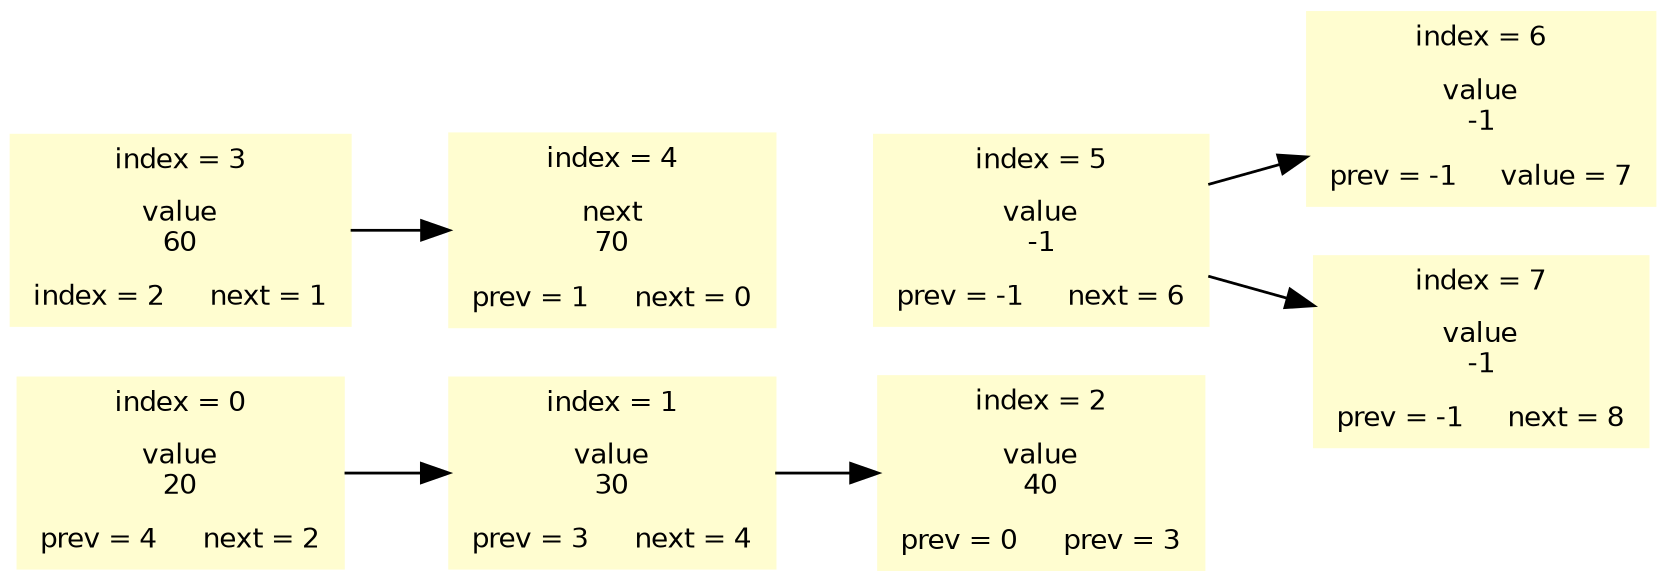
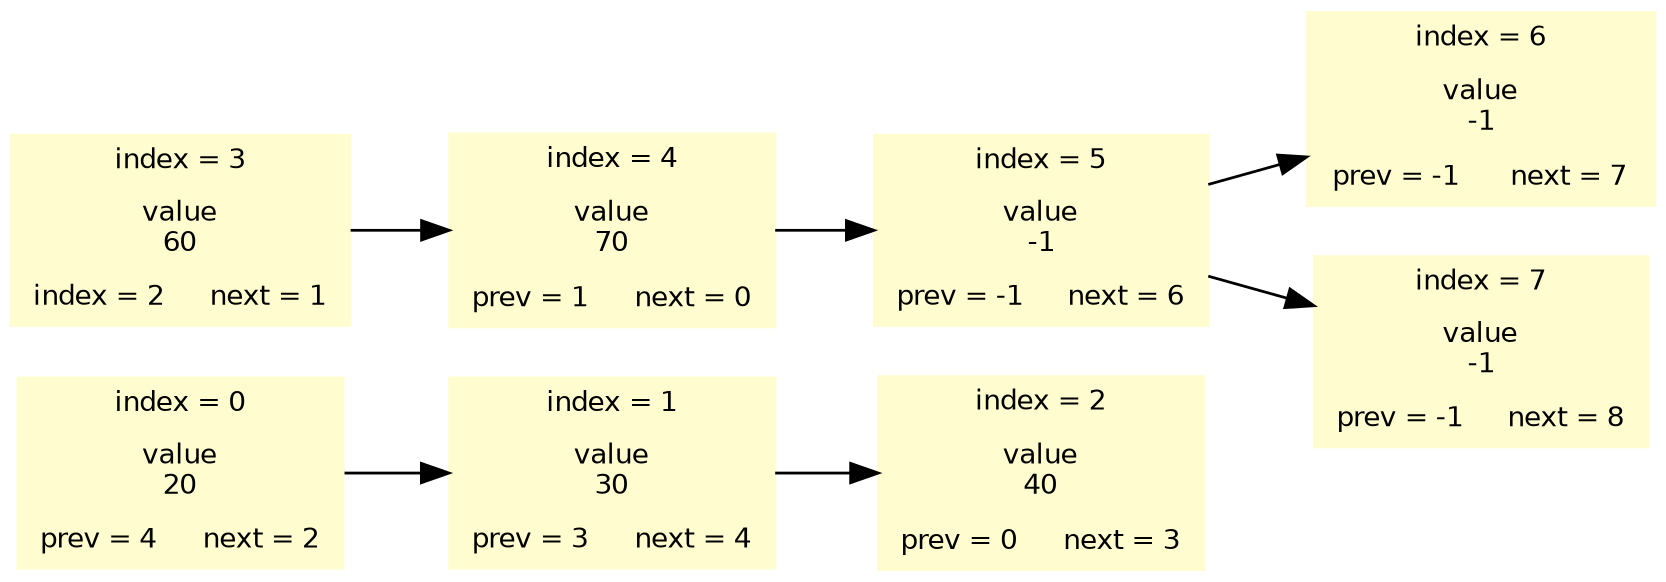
(1567, 177) -> (1569, 177)
(612, 212) -> (612, 212)
none -> (811, 230)
(1123, 541) -> (1123, 541)
